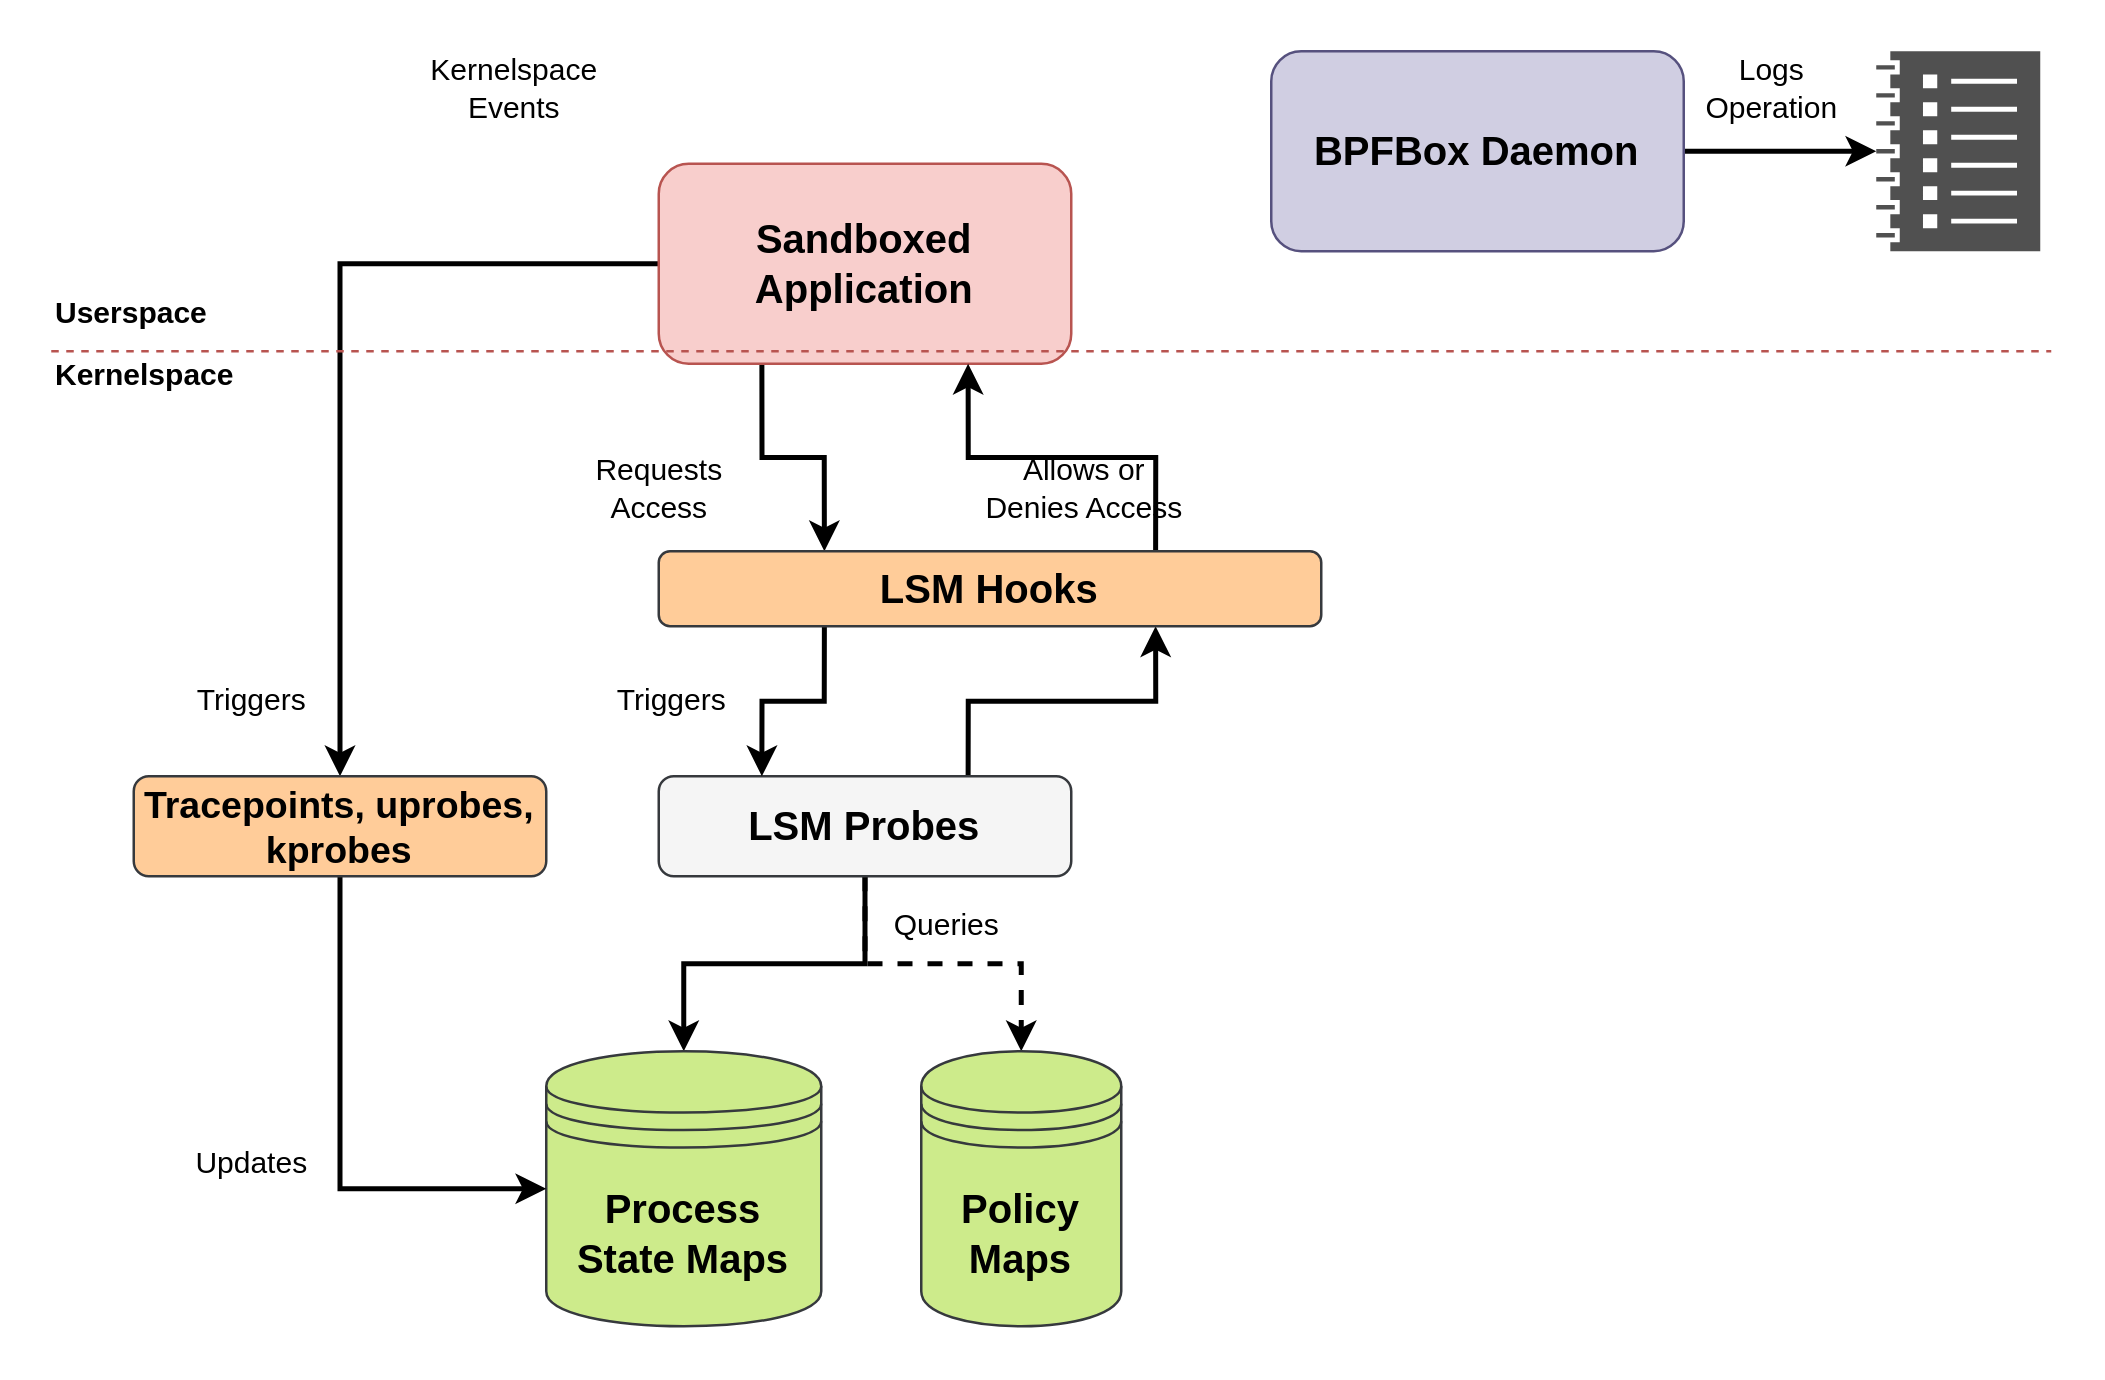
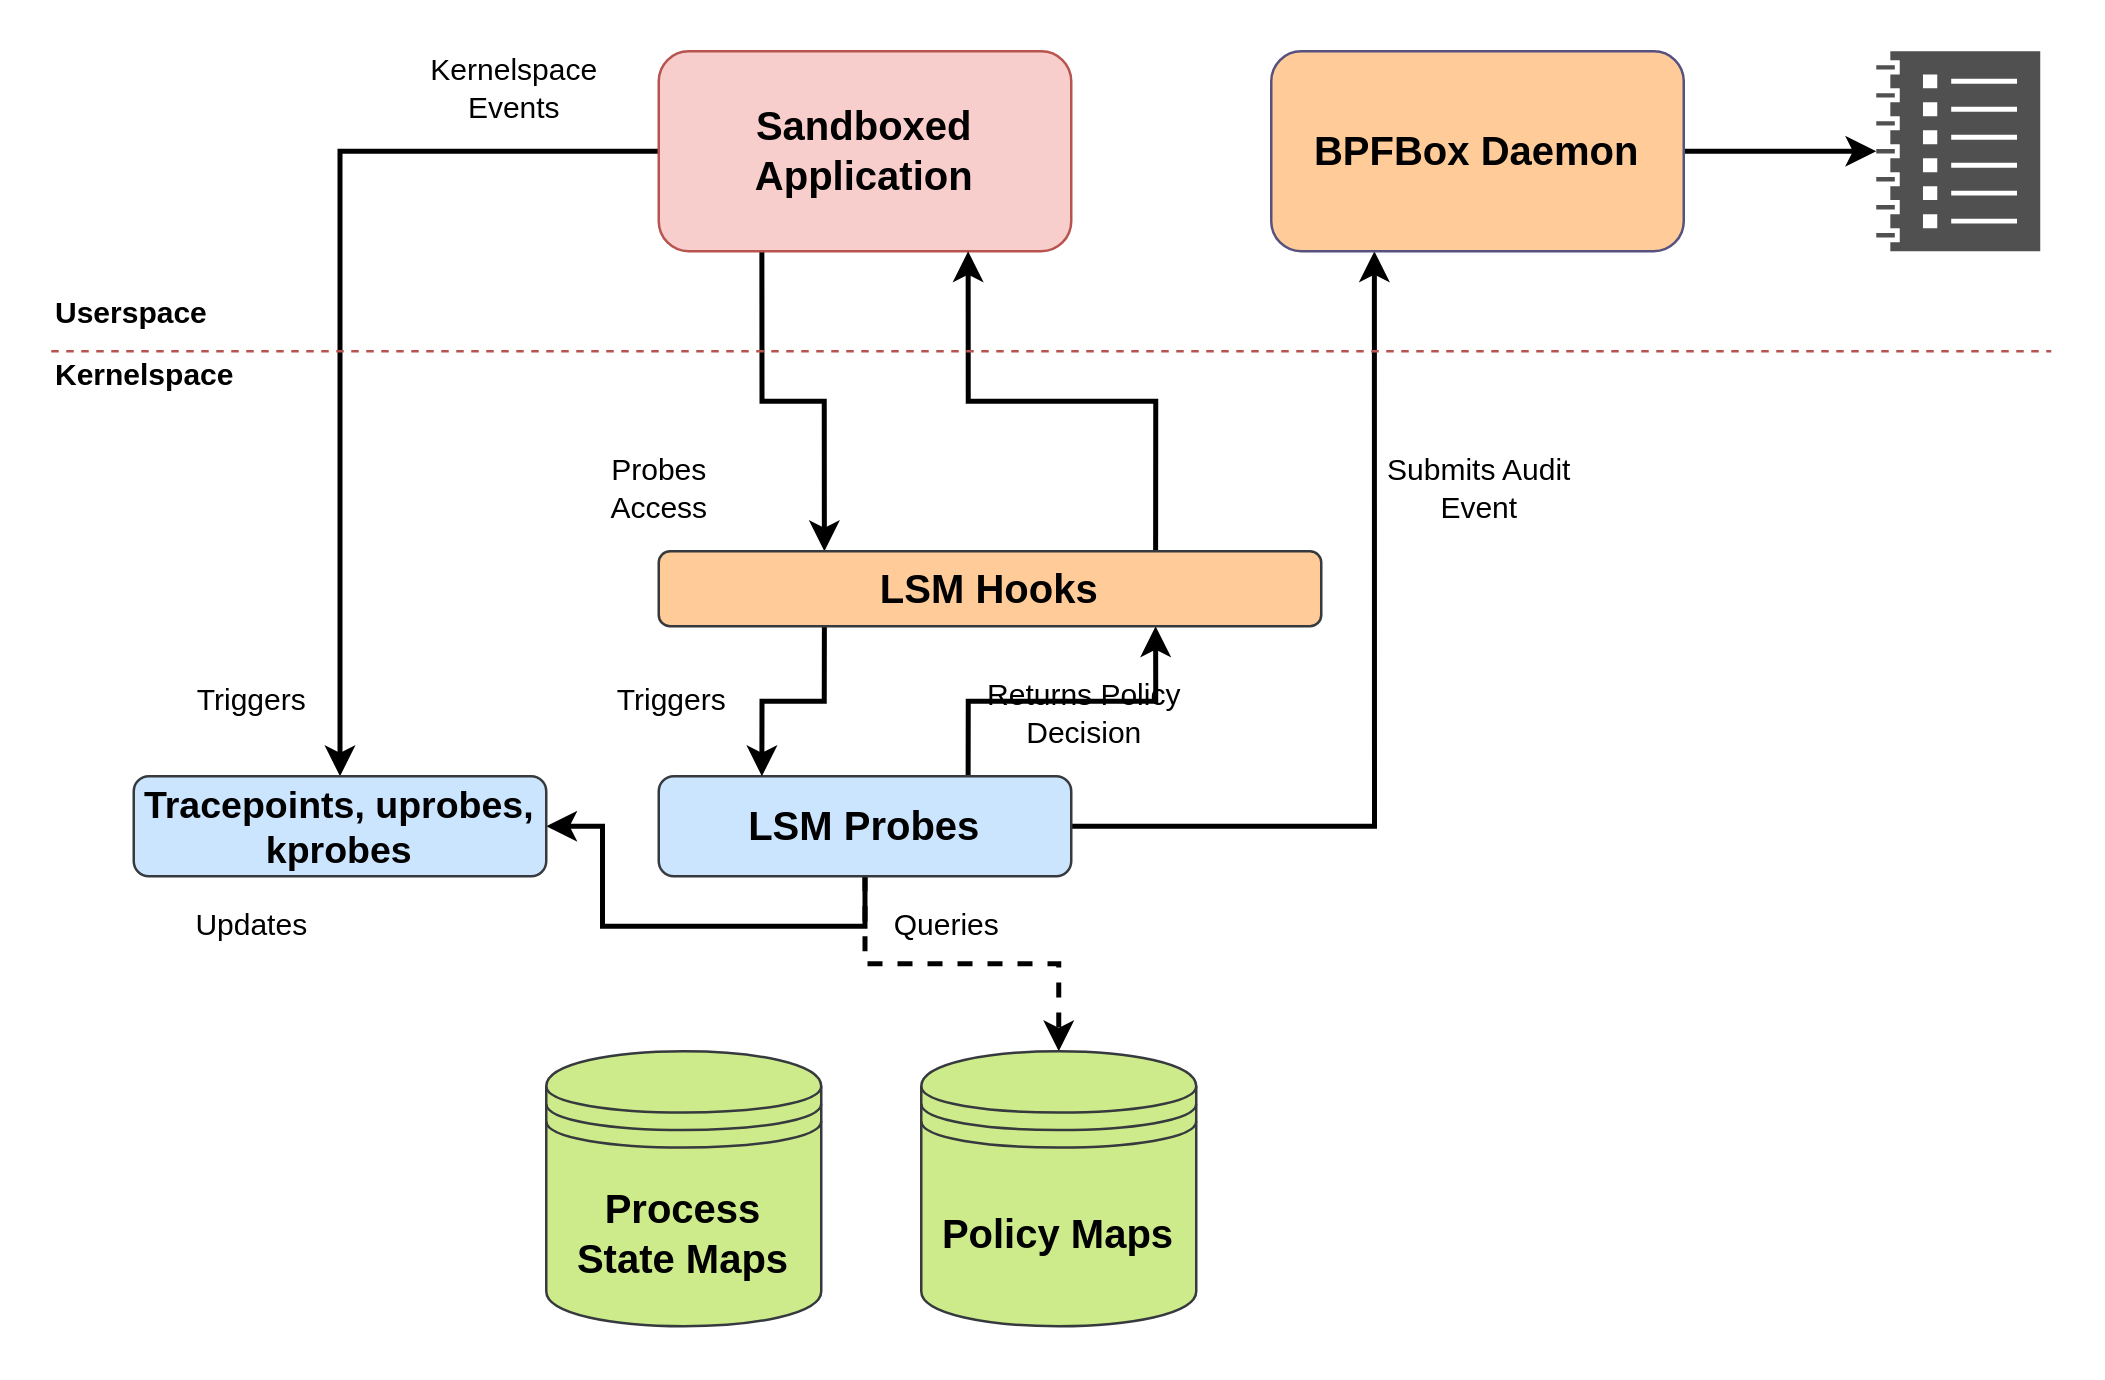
(1771, 89) -> none
(1478, 151) -> (1478, 151)
(865, 264) -> (865, 151)
(660, 489) -> (660, 489)
(1084, 489) -> none
none -> (1478, 489)
none -> (1084, 714)
none -> (1374, 743)
(340, 826) -> (340, 826)
(865, 826) -> (865, 826)
(741, 964) -> (665, 926)
(340, 1125) -> none
(251, 1164) -> (251, 926)
(1021, 1189) -> (1059, 1189)
